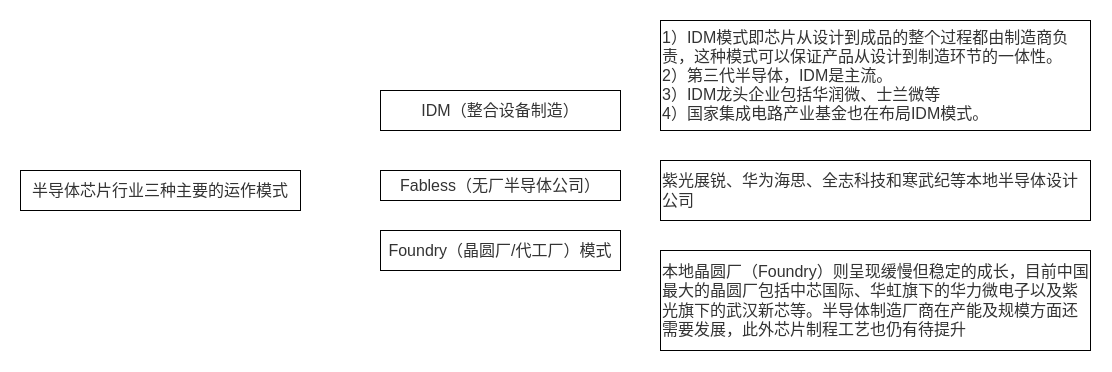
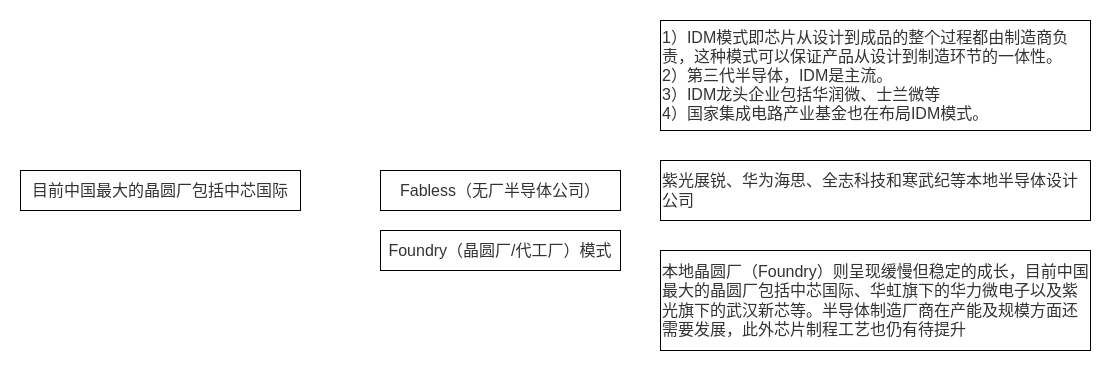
(501, 111) -> none
(501, 186) -> (501, 191)
(161, 191) -> (161, 191)
